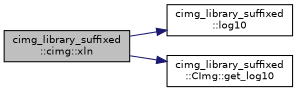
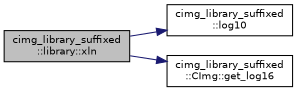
(67, 46) -> (67, 46)
(230, 71) -> (230, 71)
